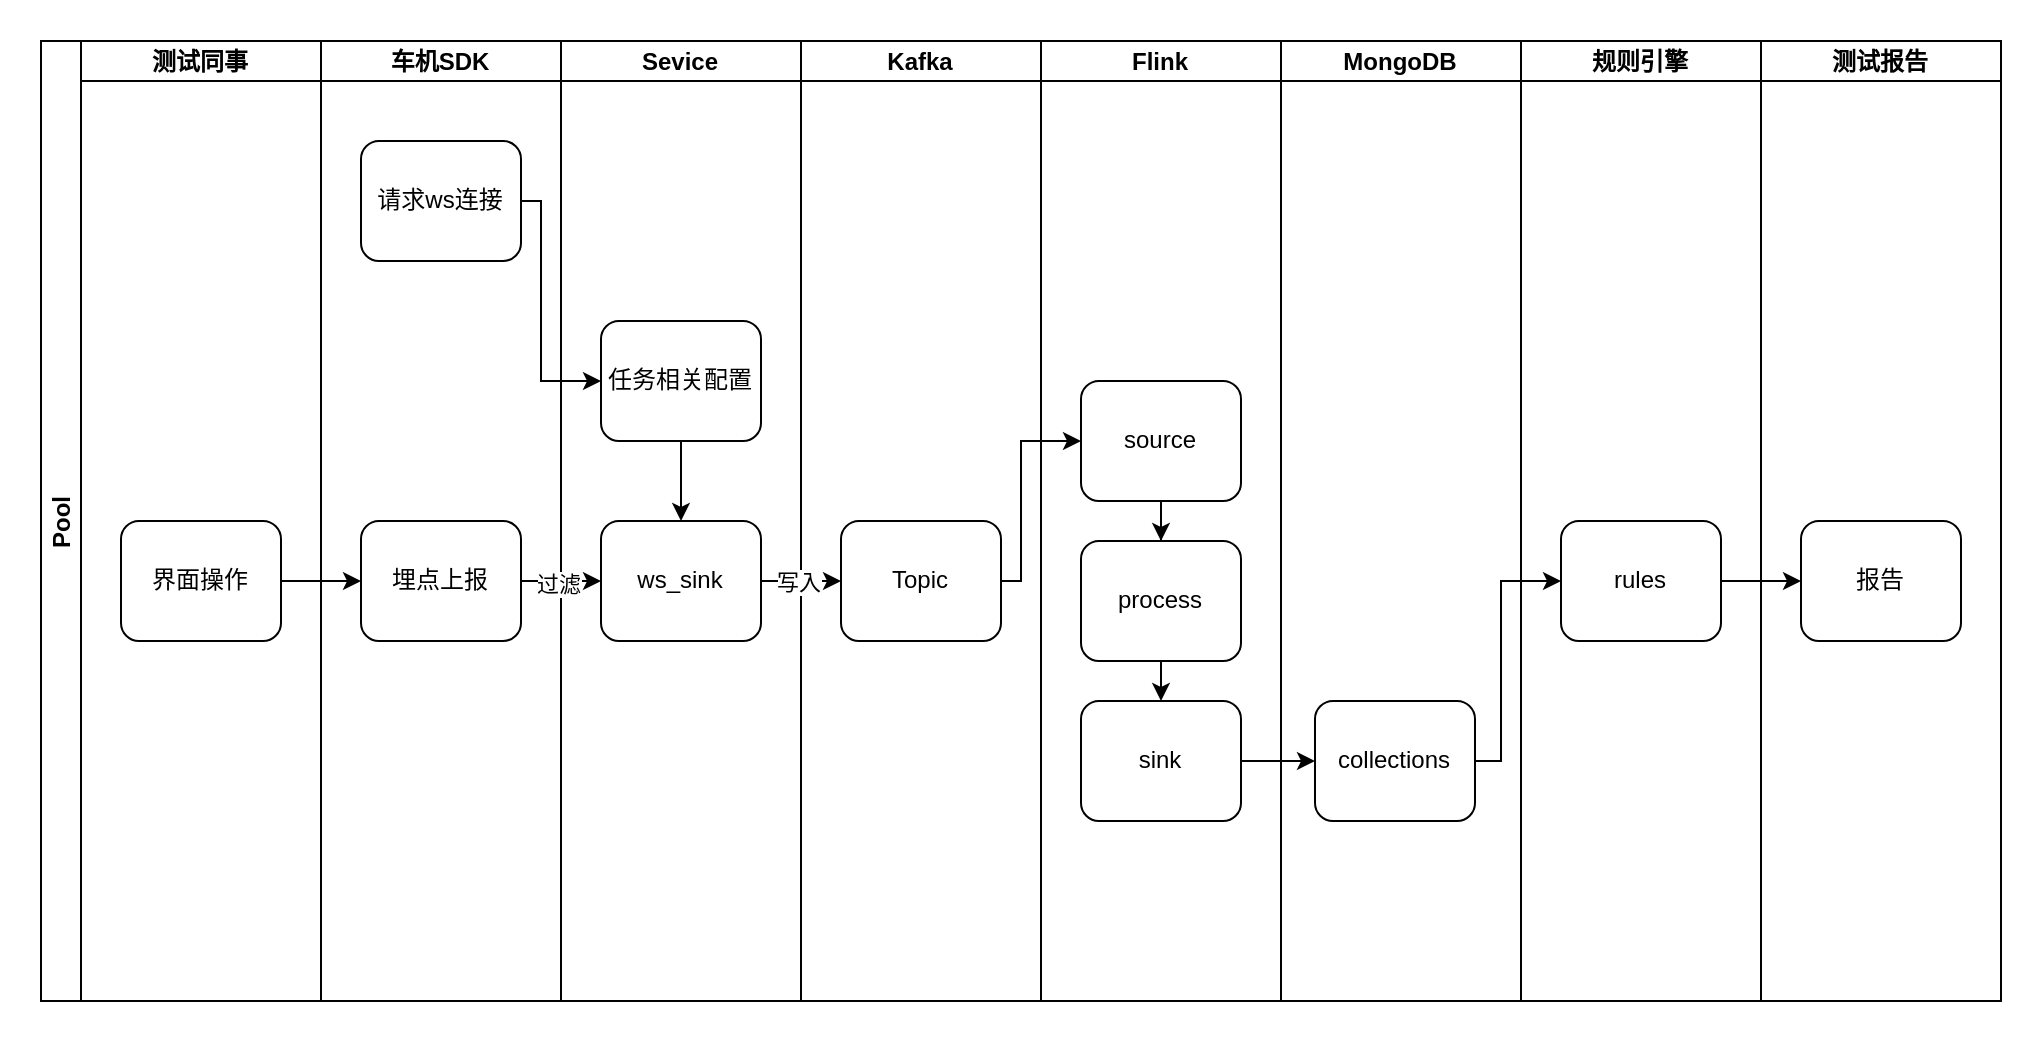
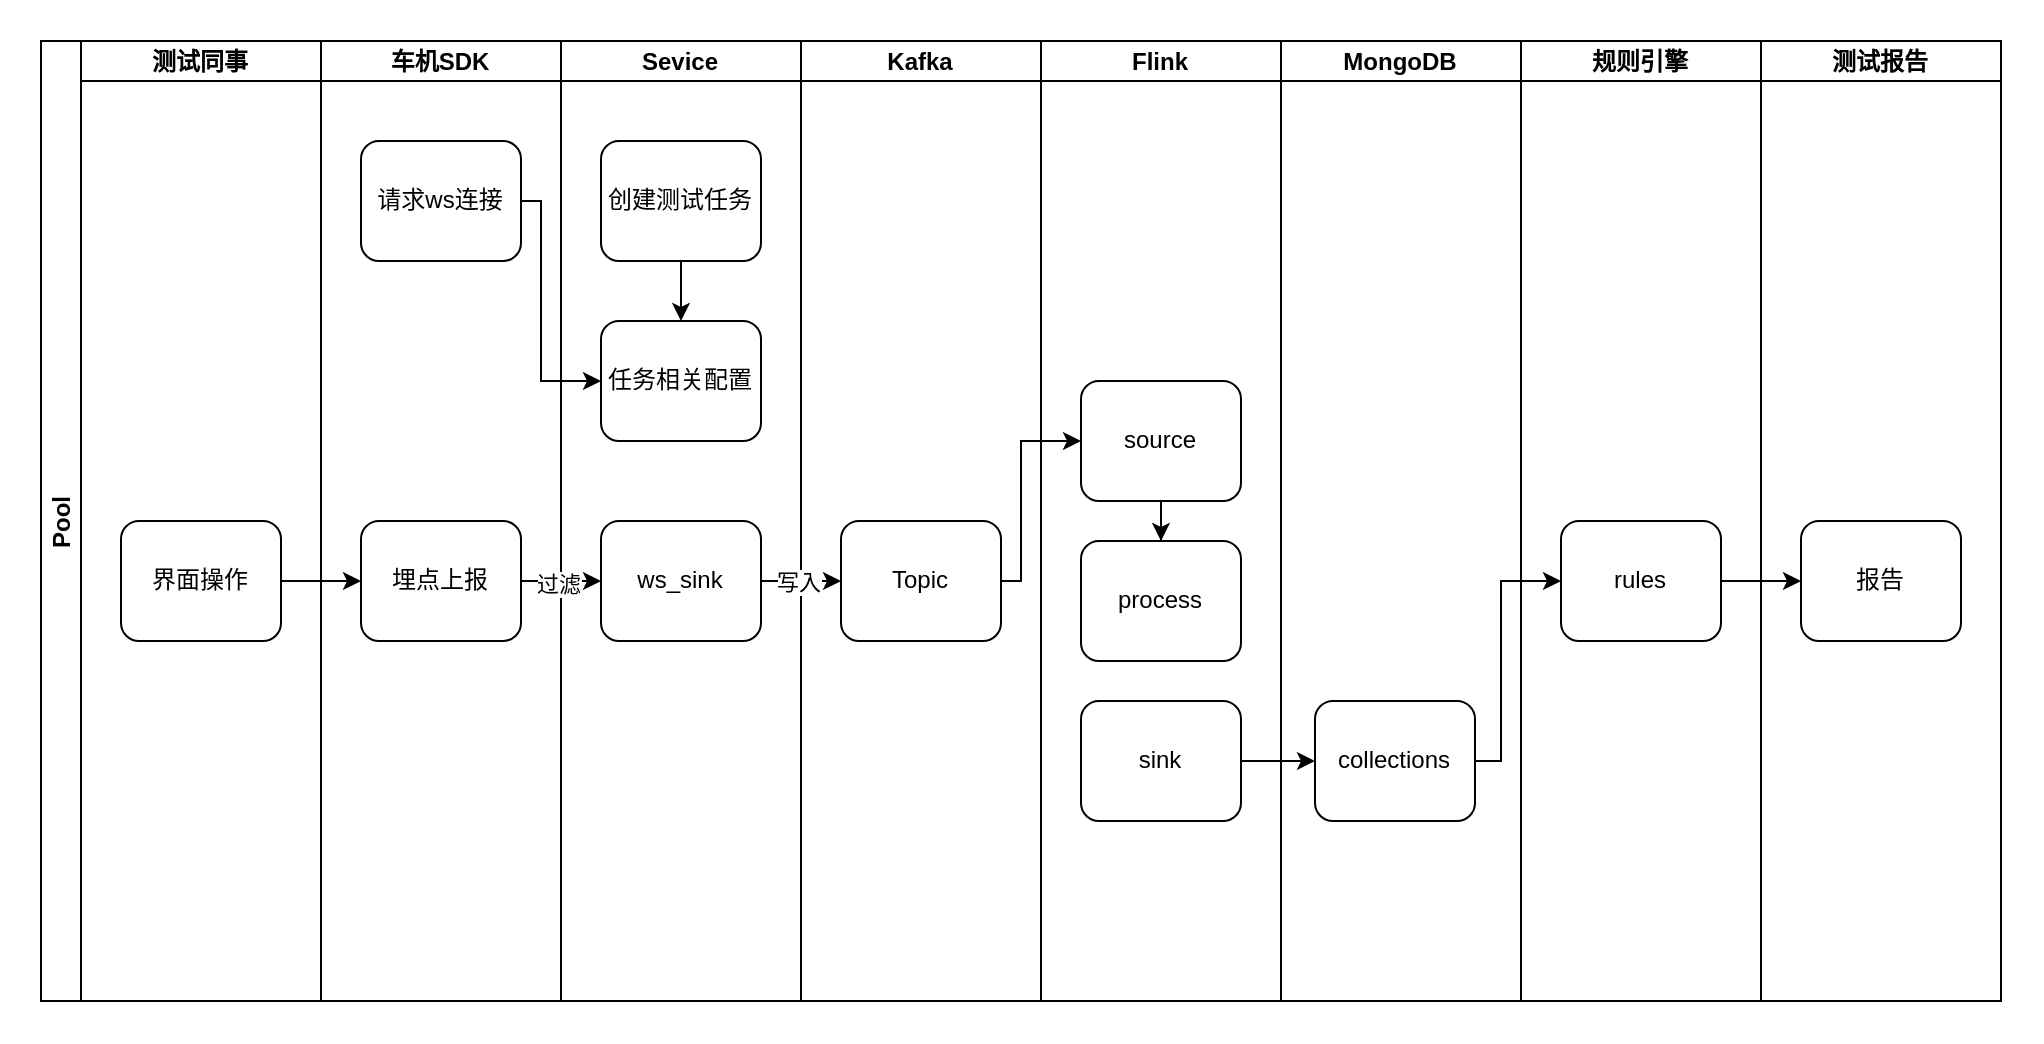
none -> (681, 201)
none -> (681, 284)
(681, 474) -> none
(1161, 674) -> none
